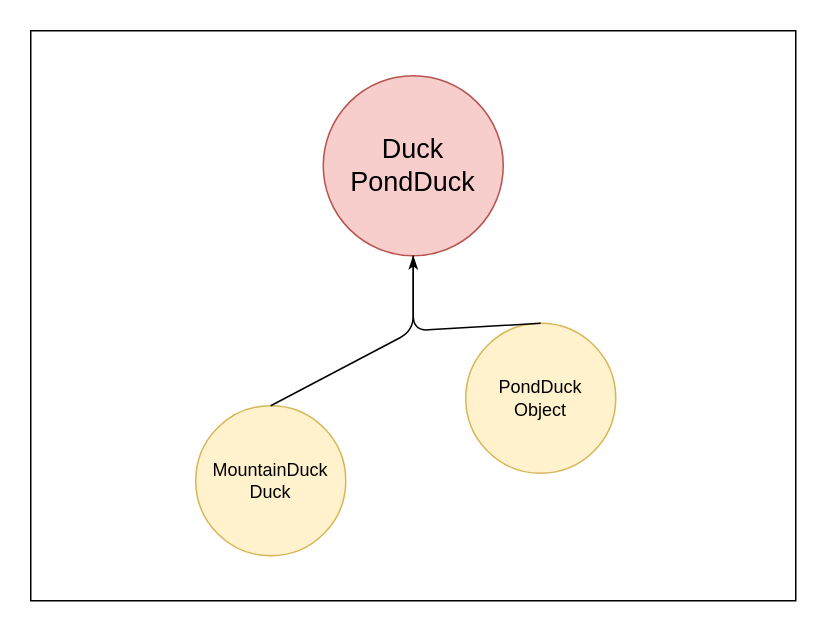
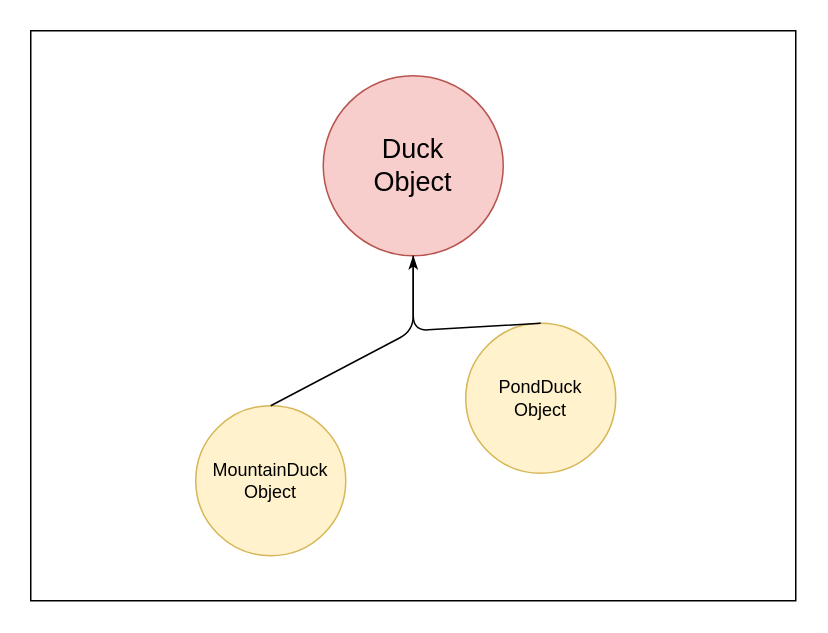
(413, 166) -> (413, 166)
(271, 481) -> (271, 481)
